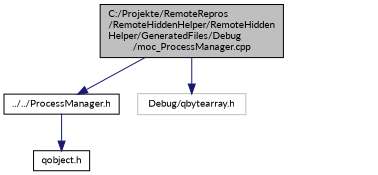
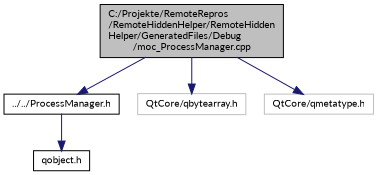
(192, 104) -> (192, 104)
none -> (319, 104)
